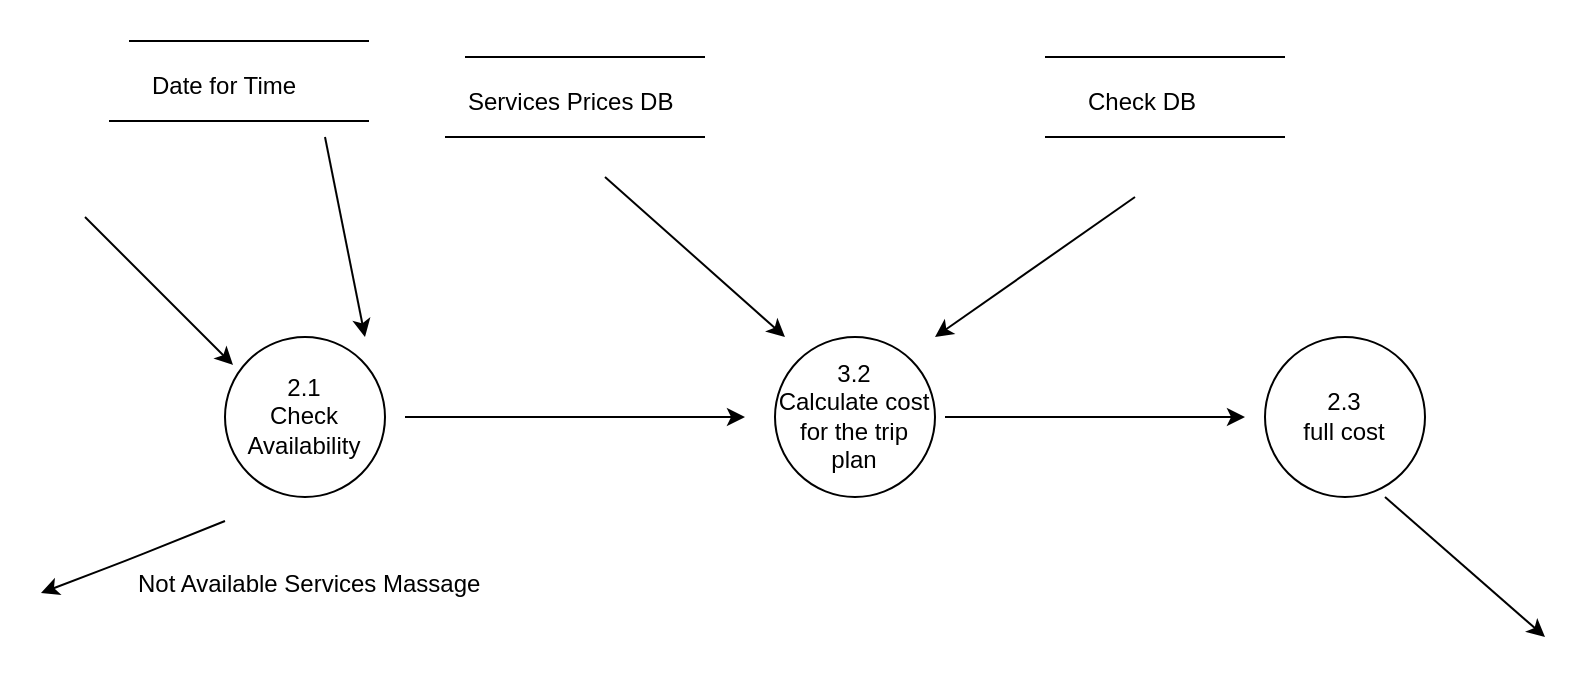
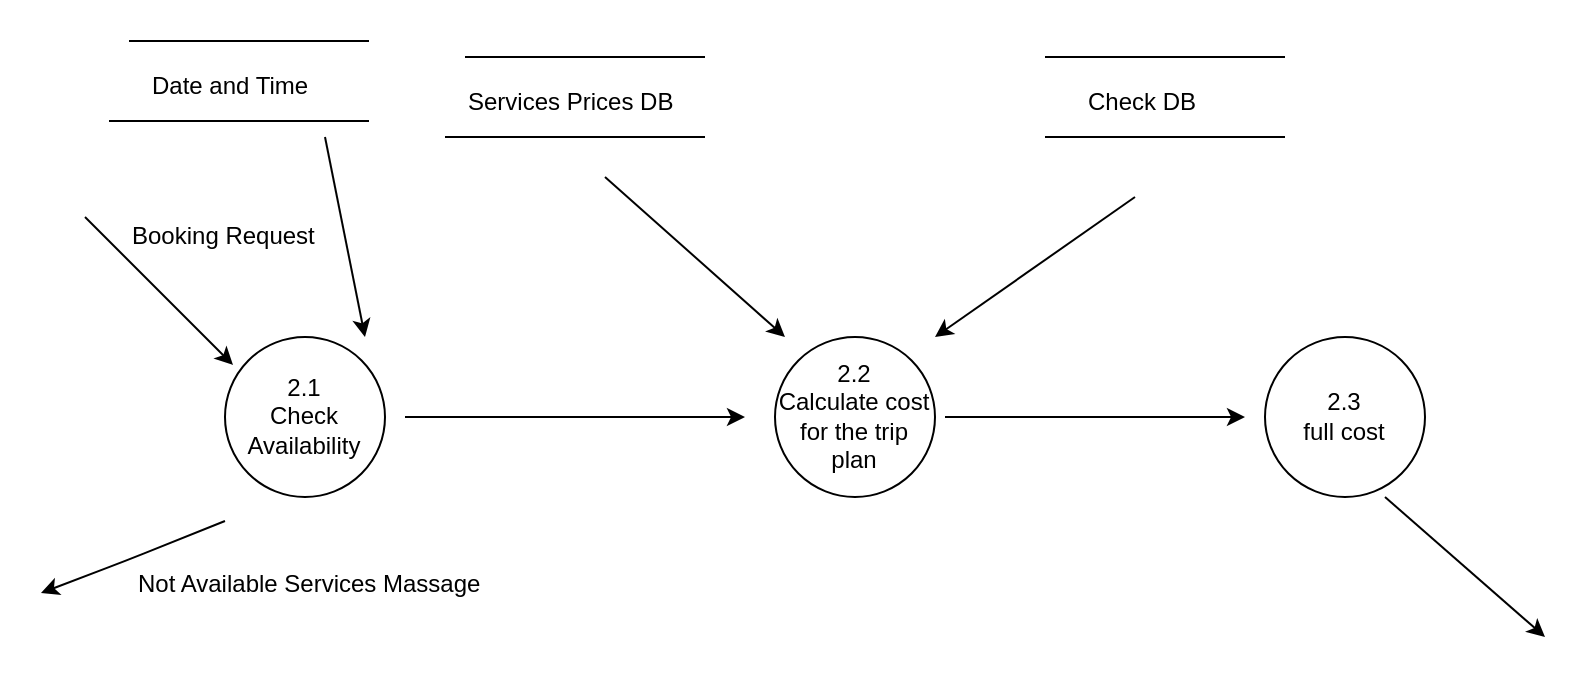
(231, 87) -> (231, 87)
none -> (239, 237)
(855, 417) -> (855, 417)
